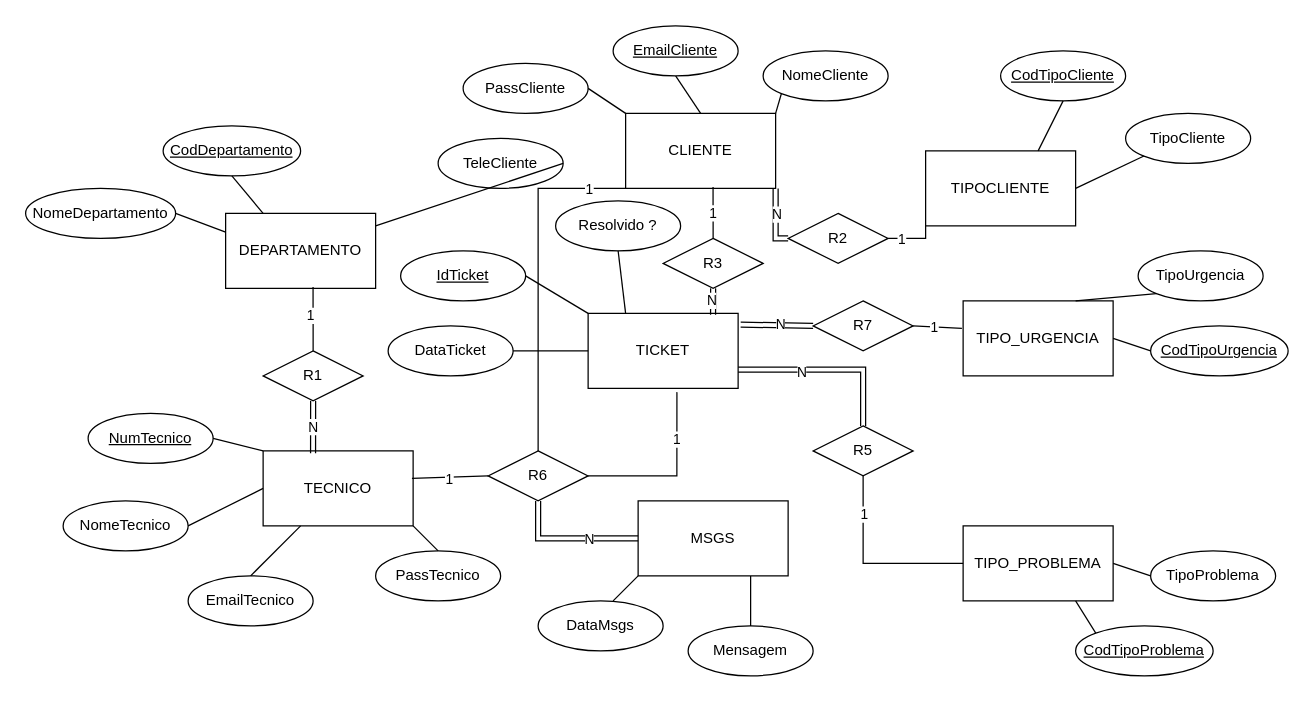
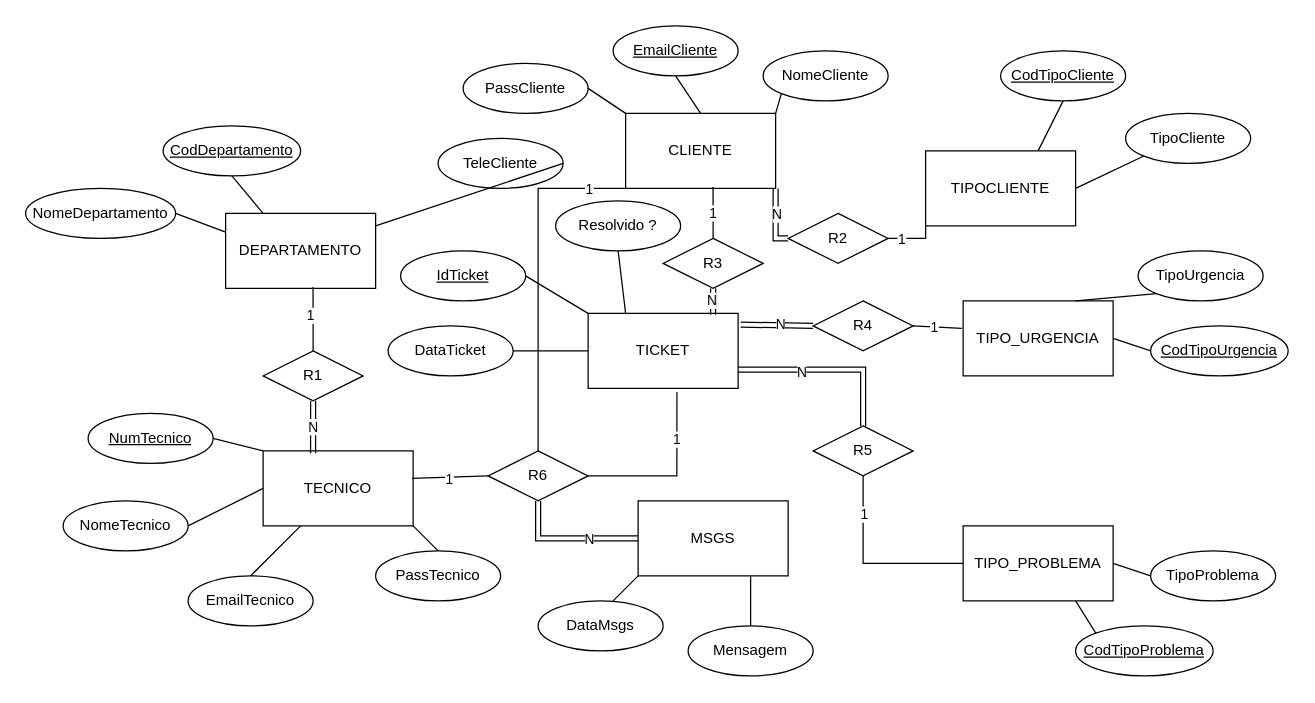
(863, 326) -> (863, 326)
